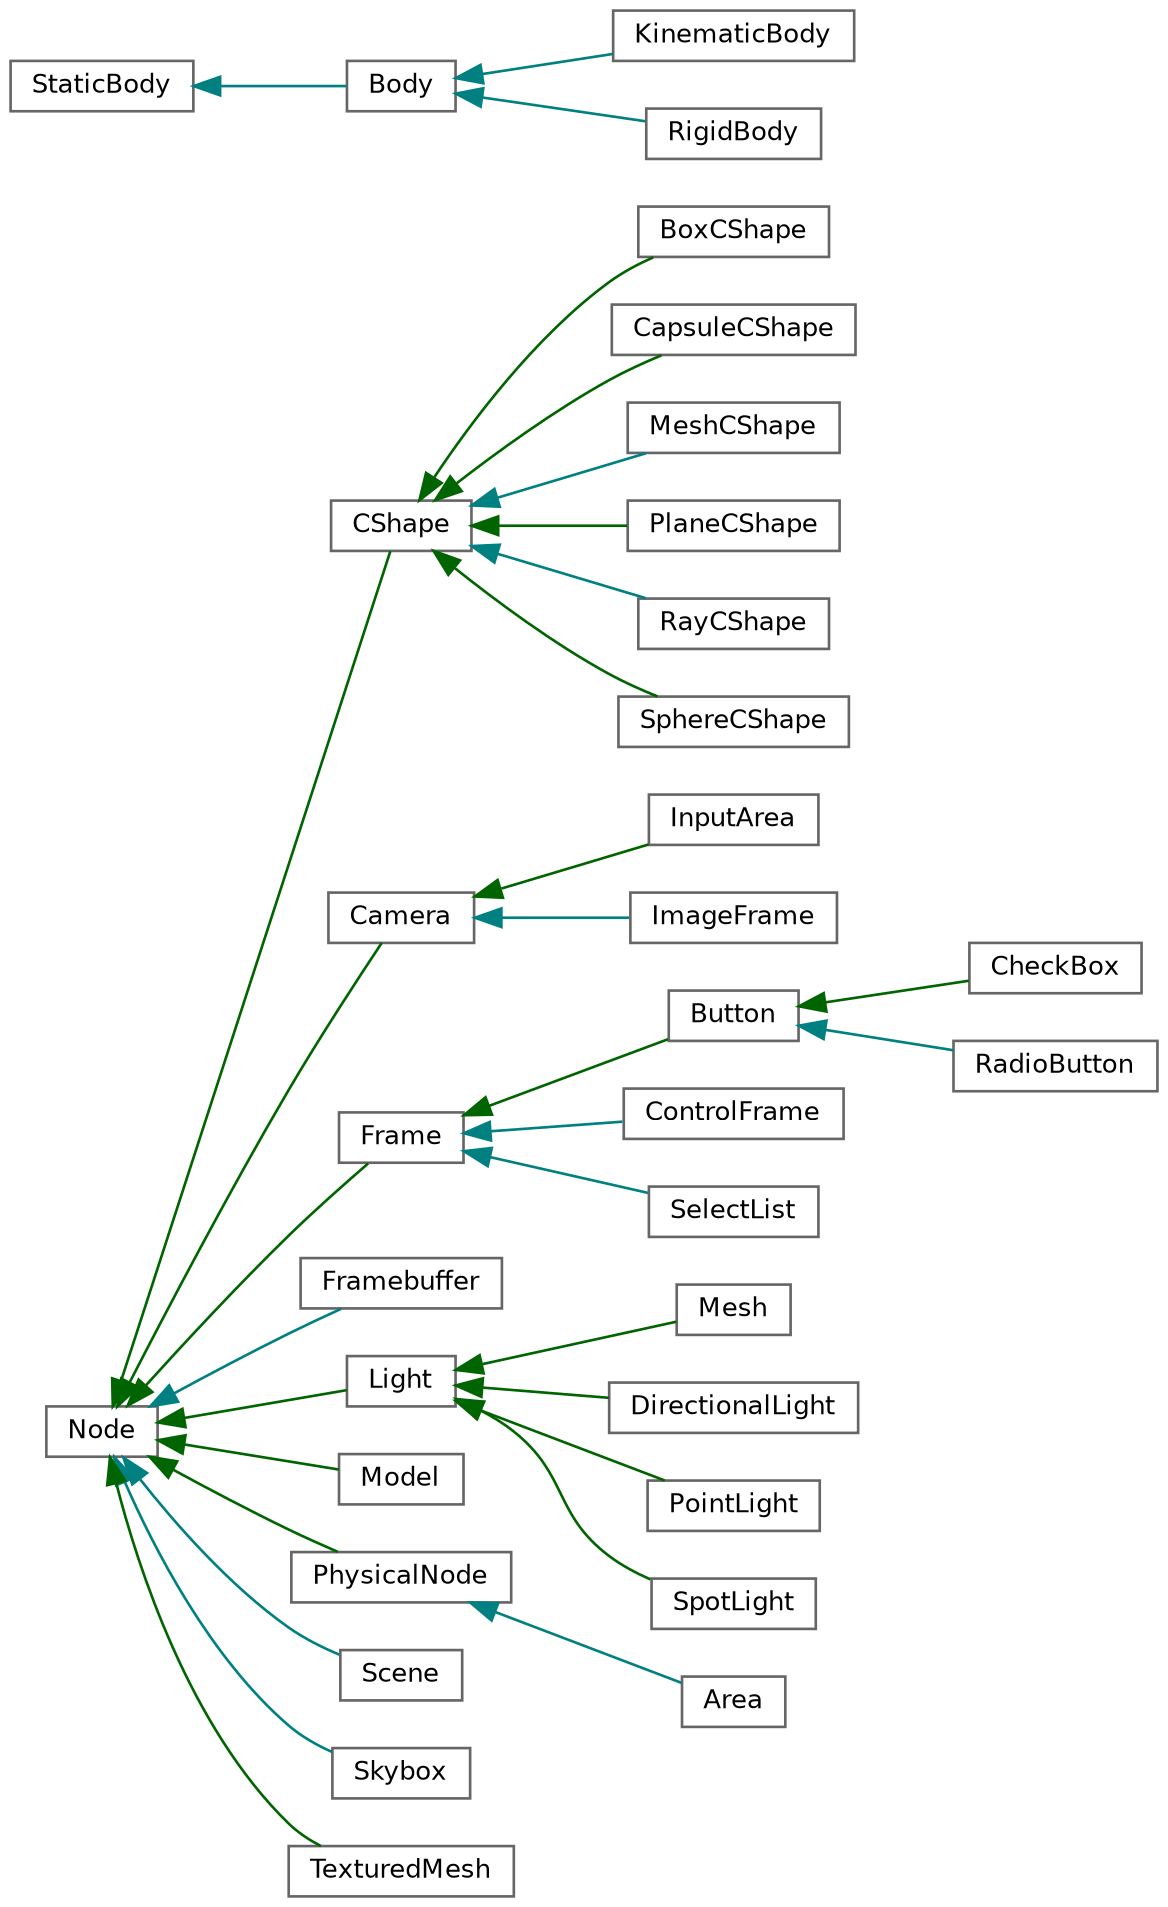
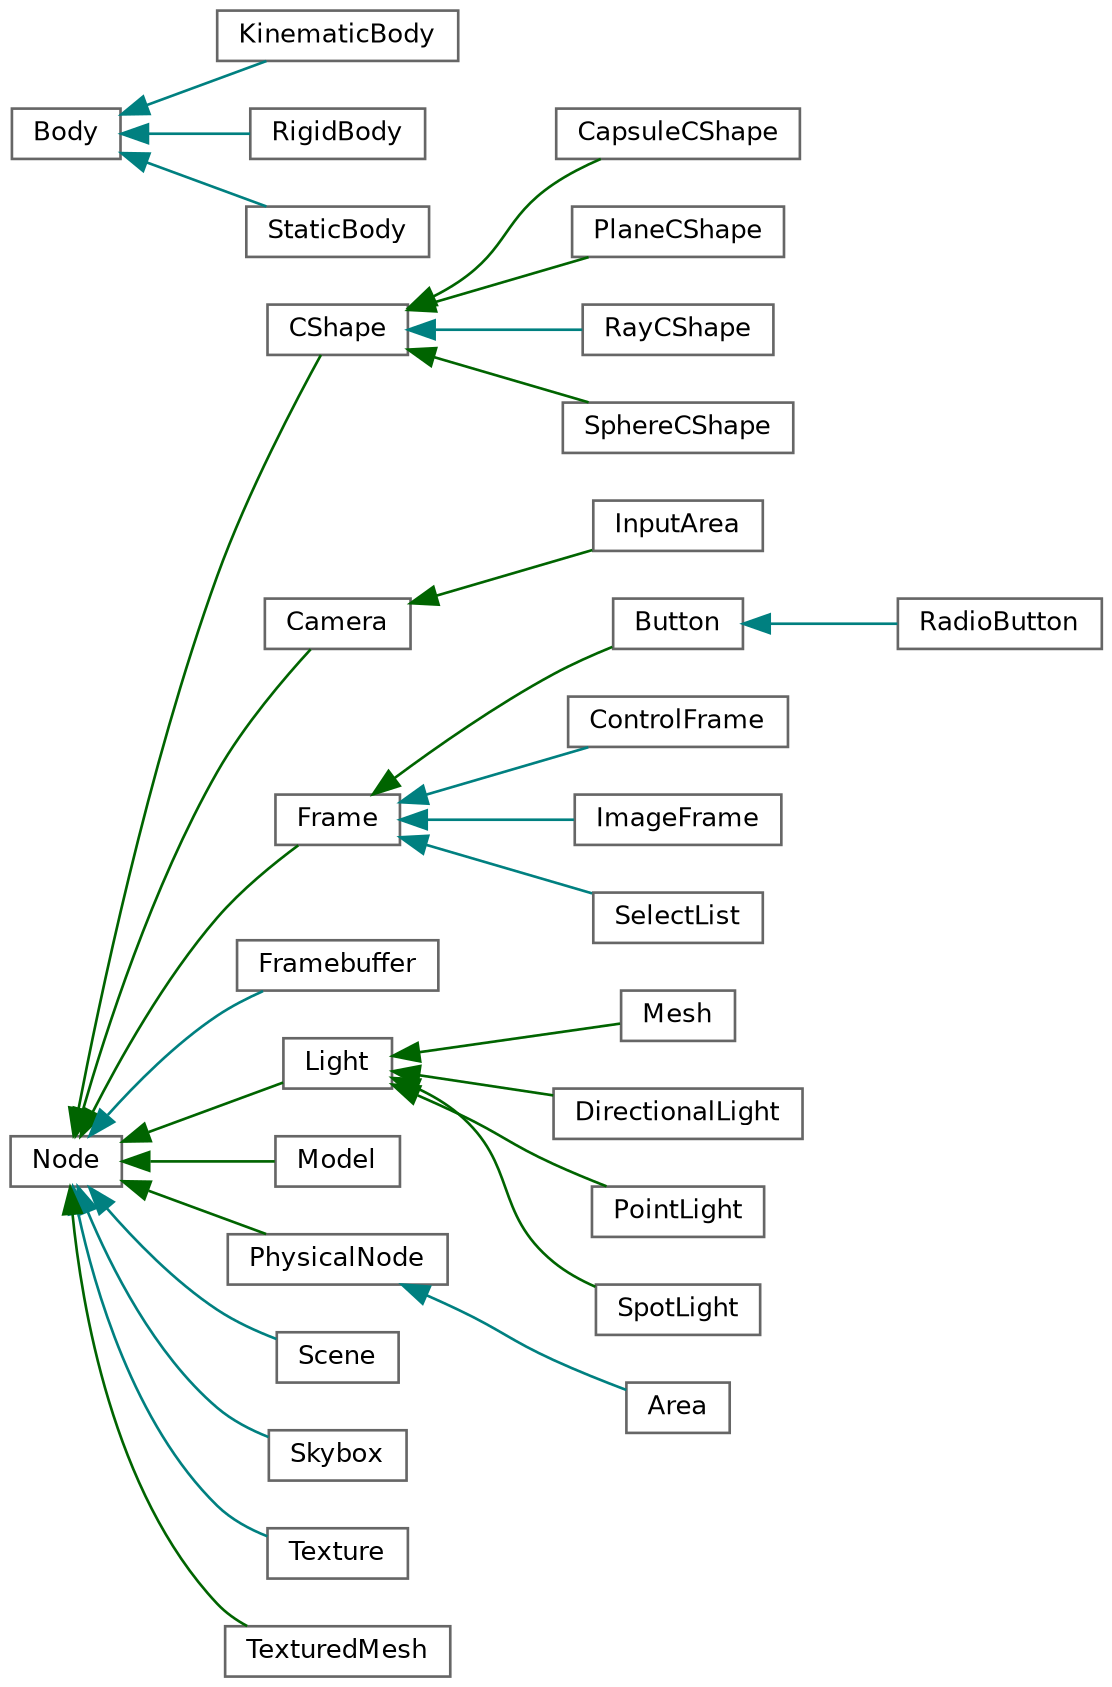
(283, 86) -> (206, 184)
(734, 232) -> none
(734, 428) -> none
(565, 918) -> (500, 820)
(1055, 968) -> none
none -> (338, 1553)
